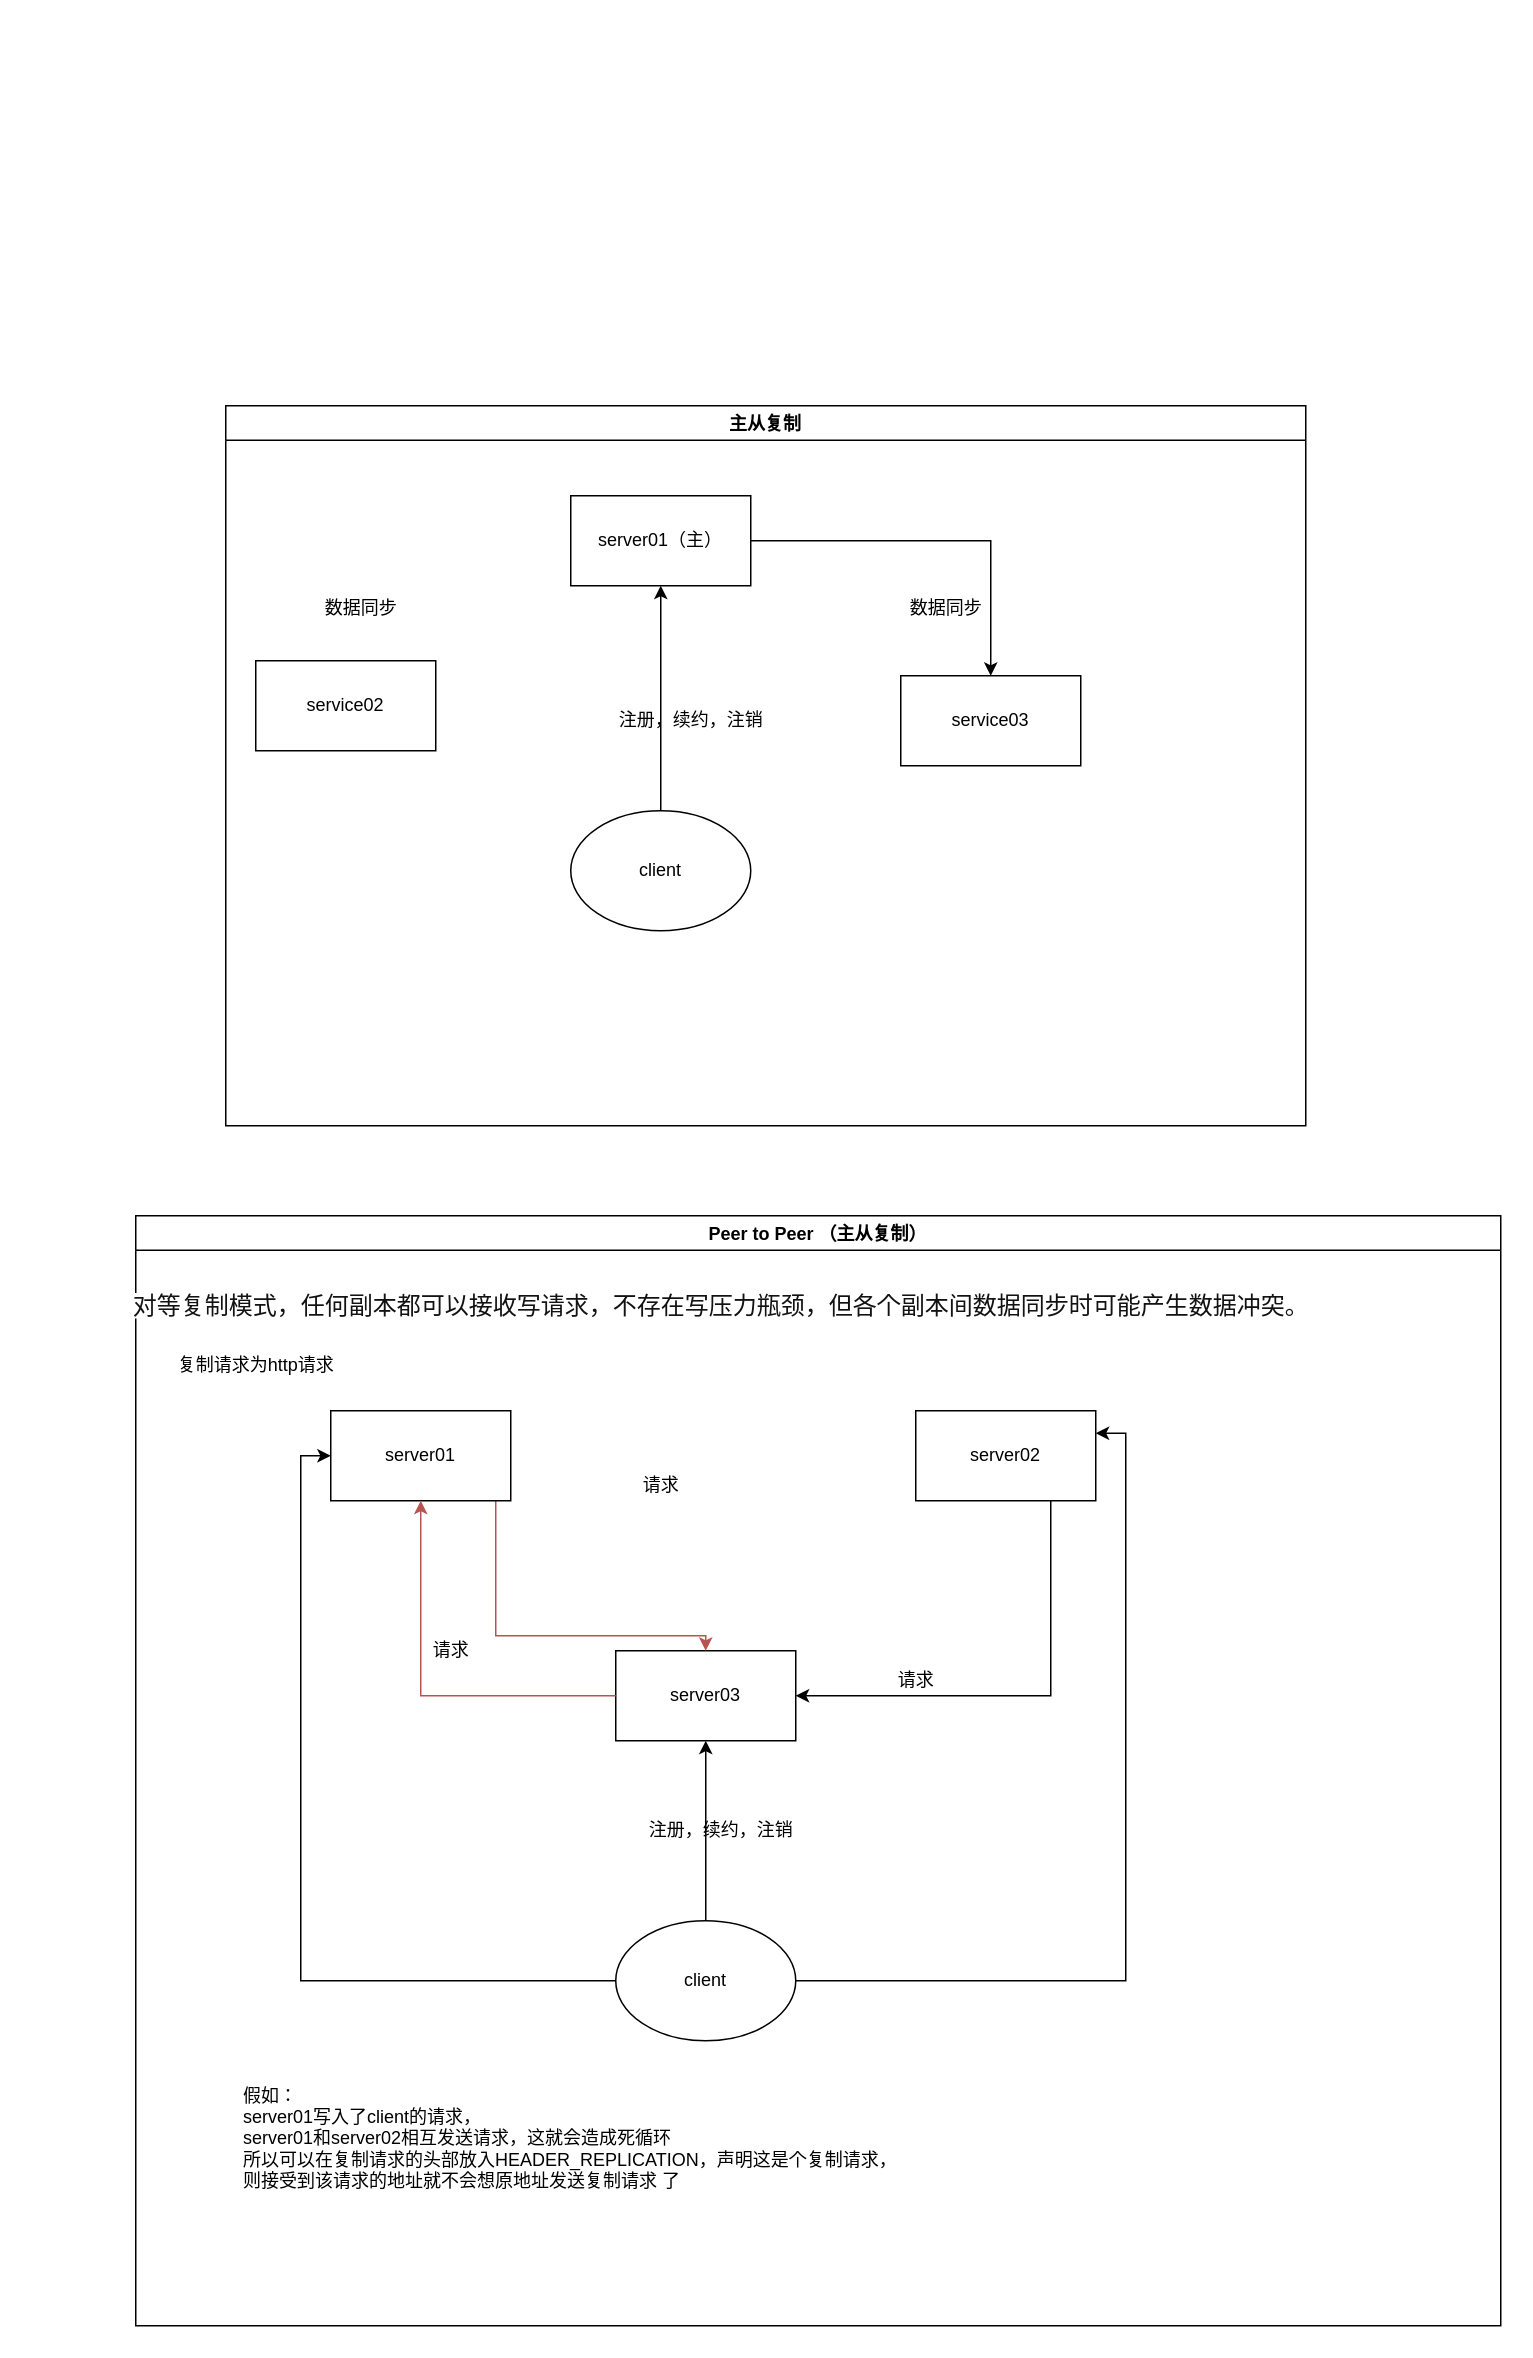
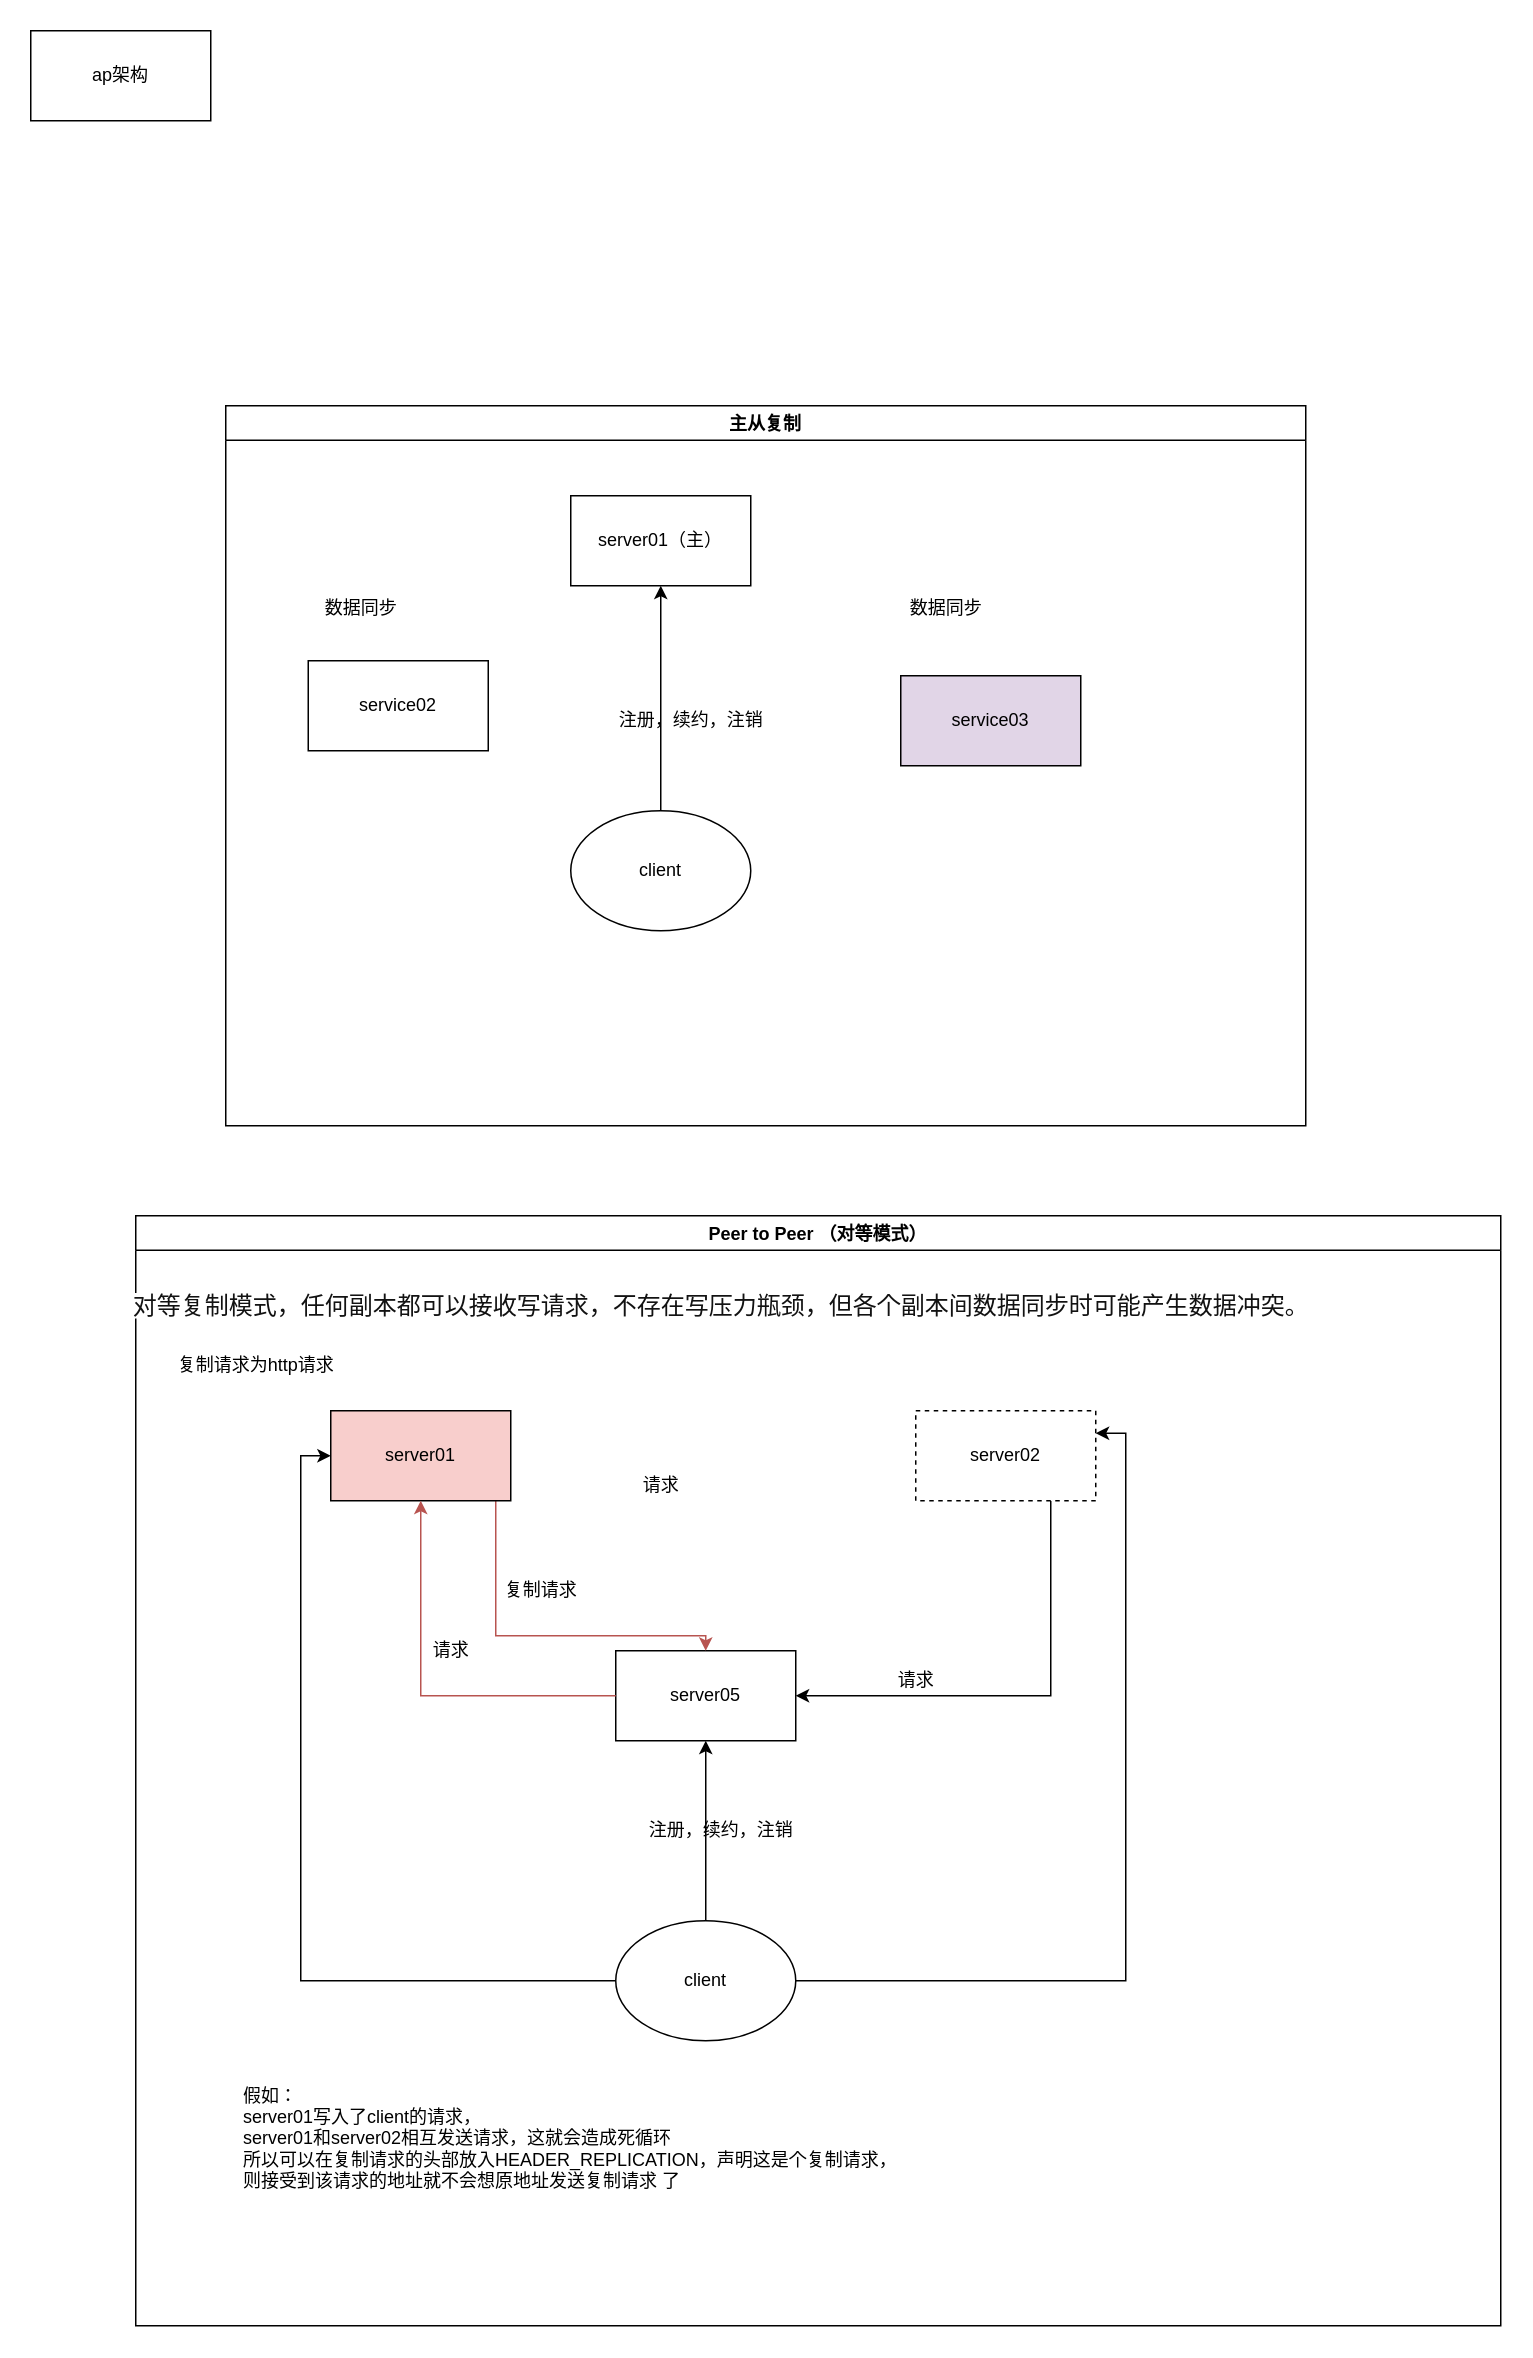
none -> (121, 76)
(933, 541) -> none
(346, 706) -> (398, 706)
(991, 721) -> (991, 721)
(818, 1234) -> (818, 1234)
(421, 1456) -> (421, 1456)
(1006, 1456) -> (1006, 1456)
none -> (541, 1591)
(706, 1696) -> (706, 1696)
